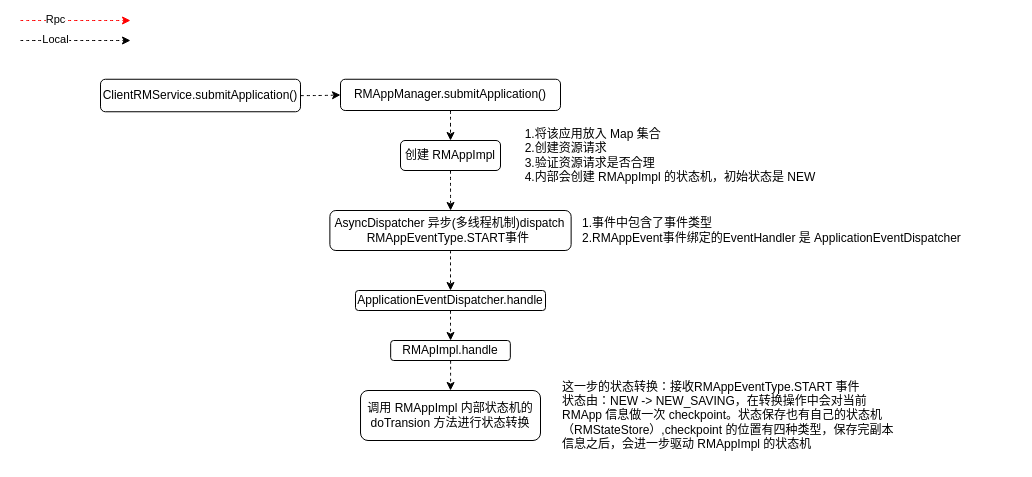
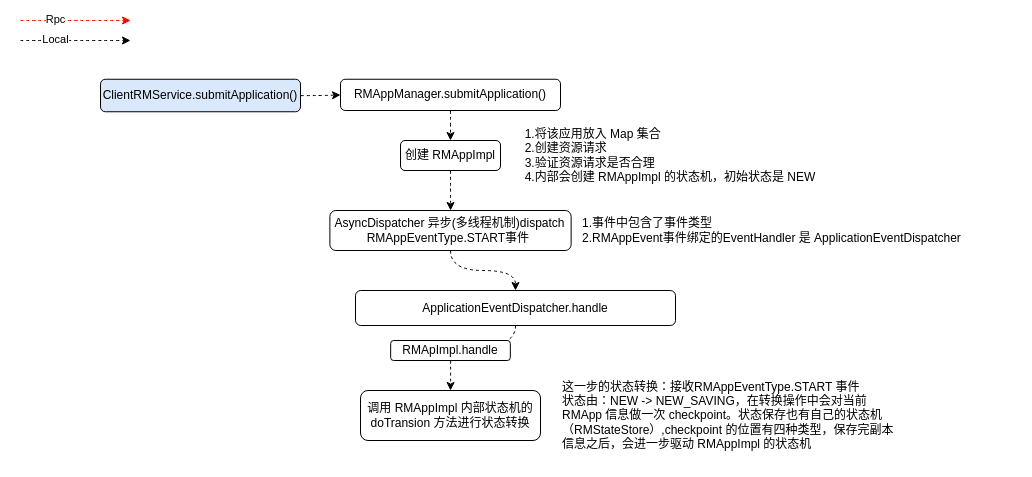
(201, 96) -> (201, 96)
(451, 301) -> (516, 308)
